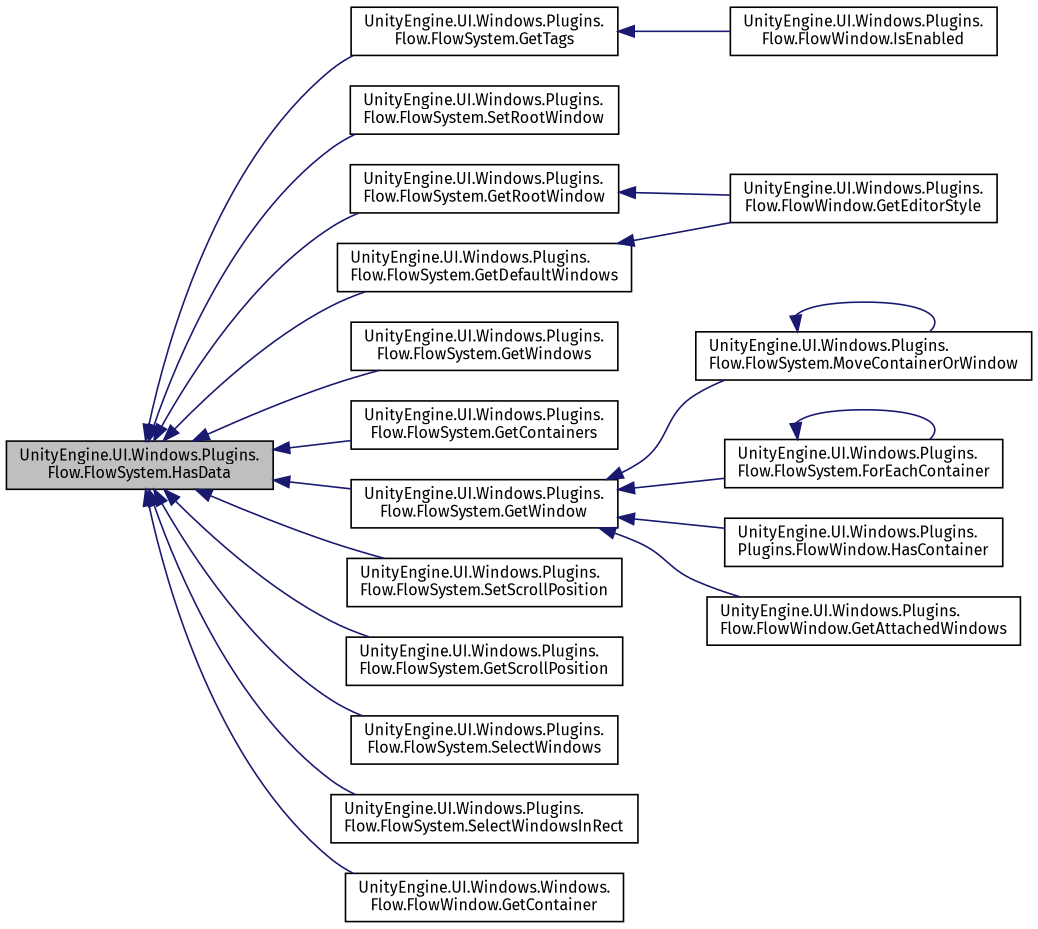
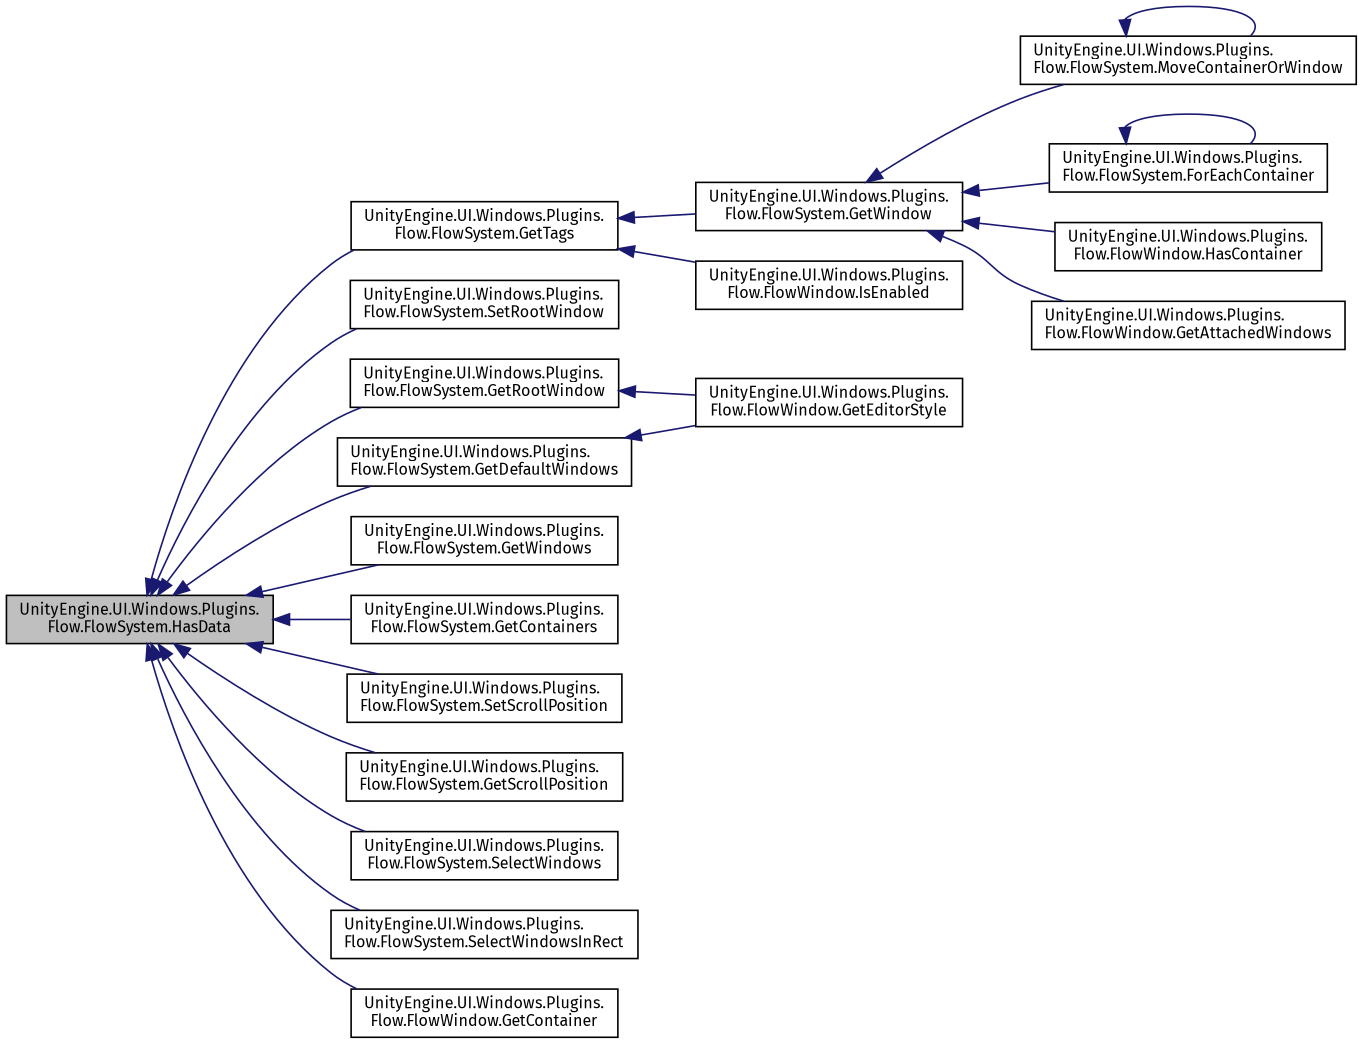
(320, 485) -> (665, 216)
(864, 542) -> (1188, 247)
(484, 897) -> (484, 1013)
